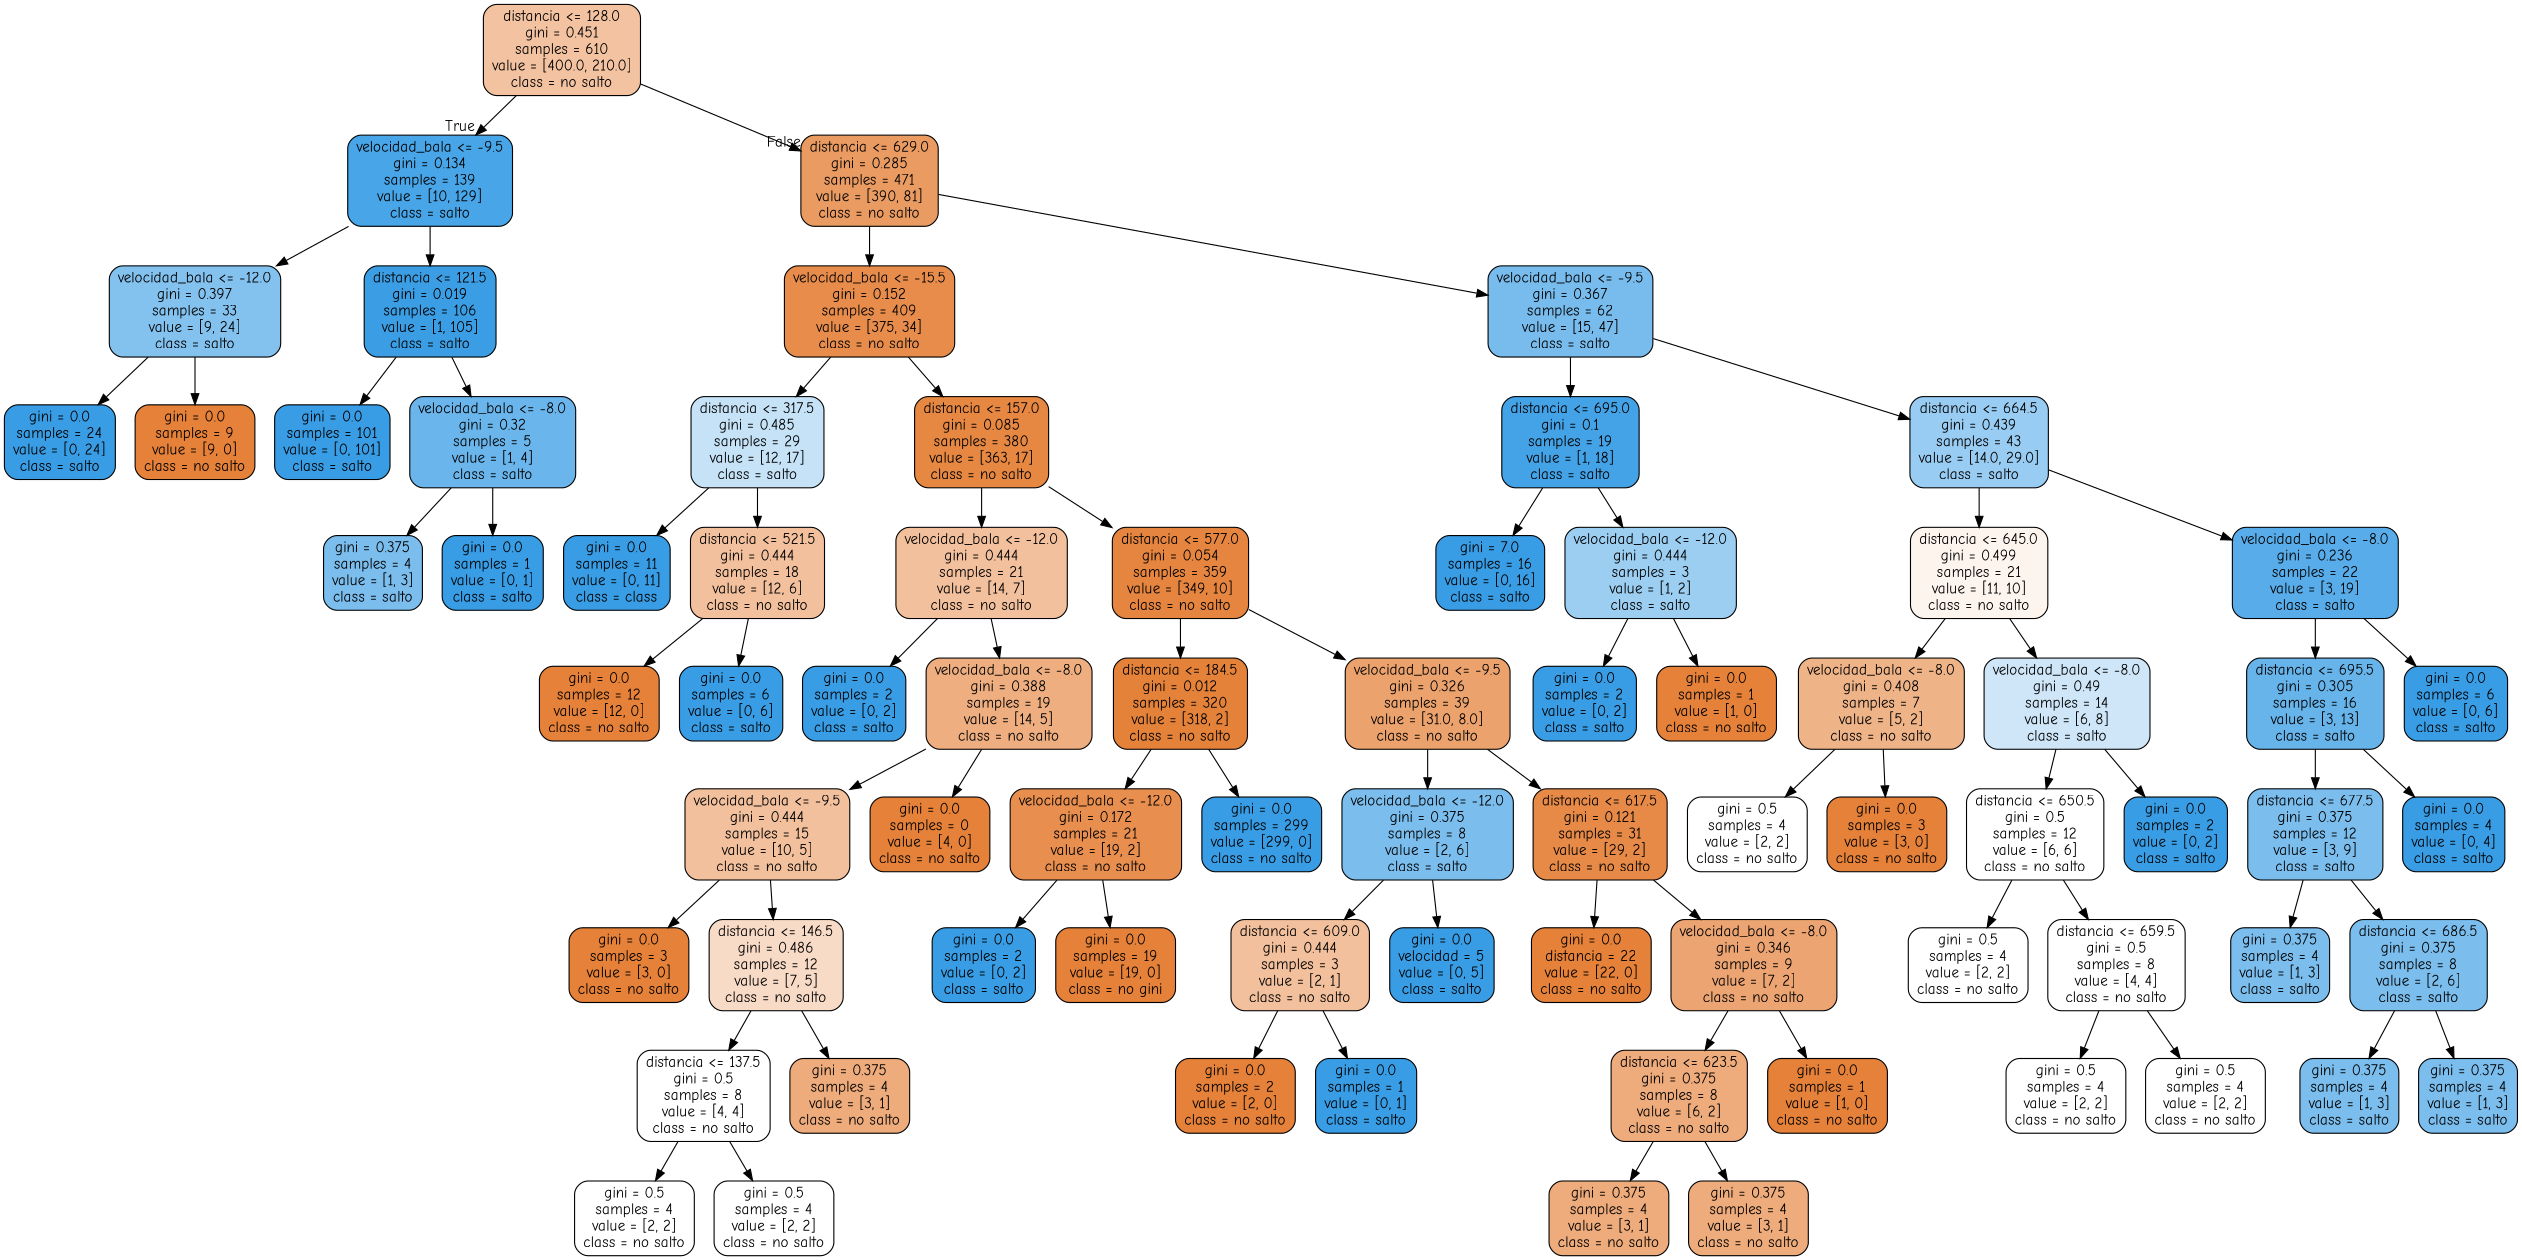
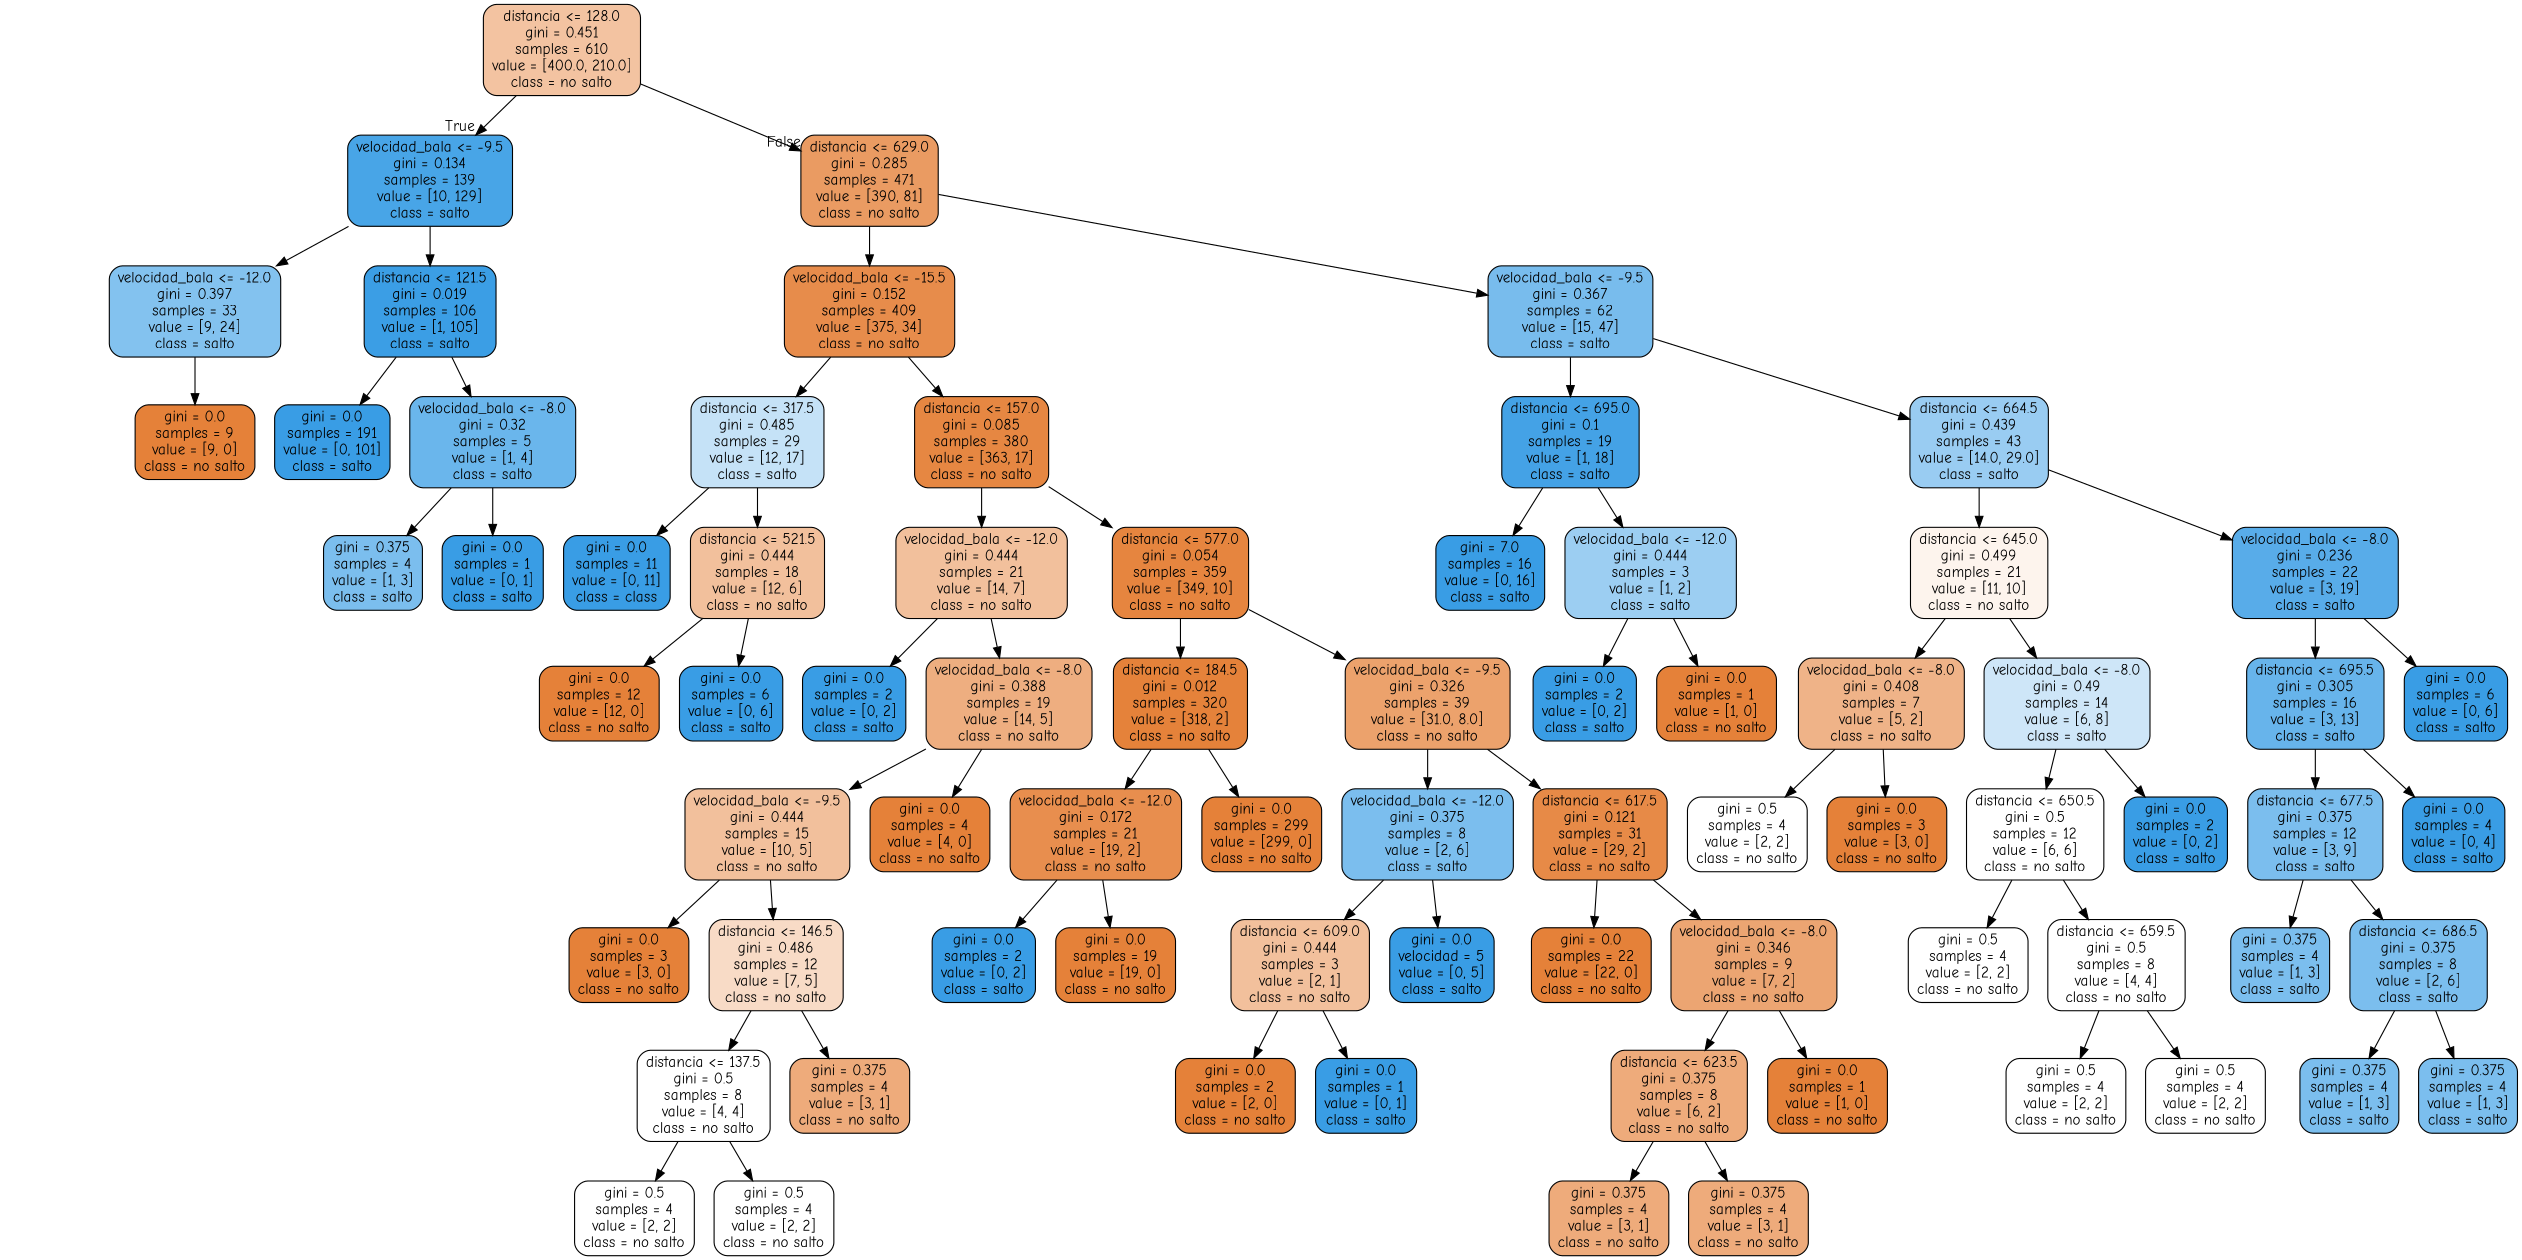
(60, 442) -> none
(332, 442) -> (332, 442)
(930, 834) -> (930, 834)
(1262, 834) -> (1262, 834)
(1116, 965) -> (1116, 965)
(1591, 965) -> (1591, 965)
